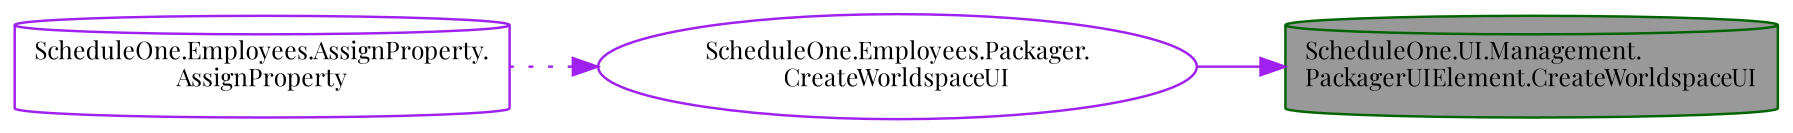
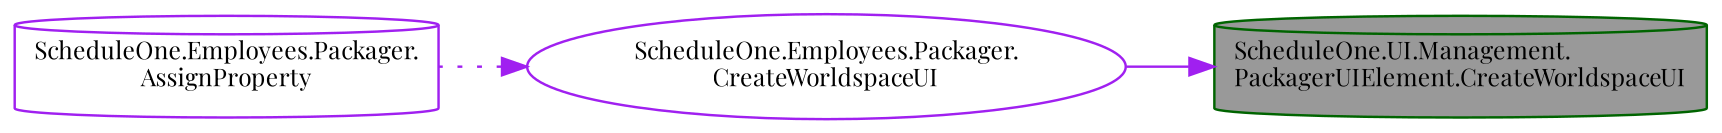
(262, 67) -> (227, 67)
